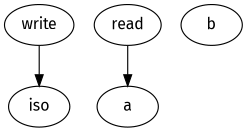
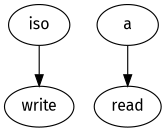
(212, 25) -> none
(39, 60) -> (39, 60)
(128, 60) -> (128, 60)
